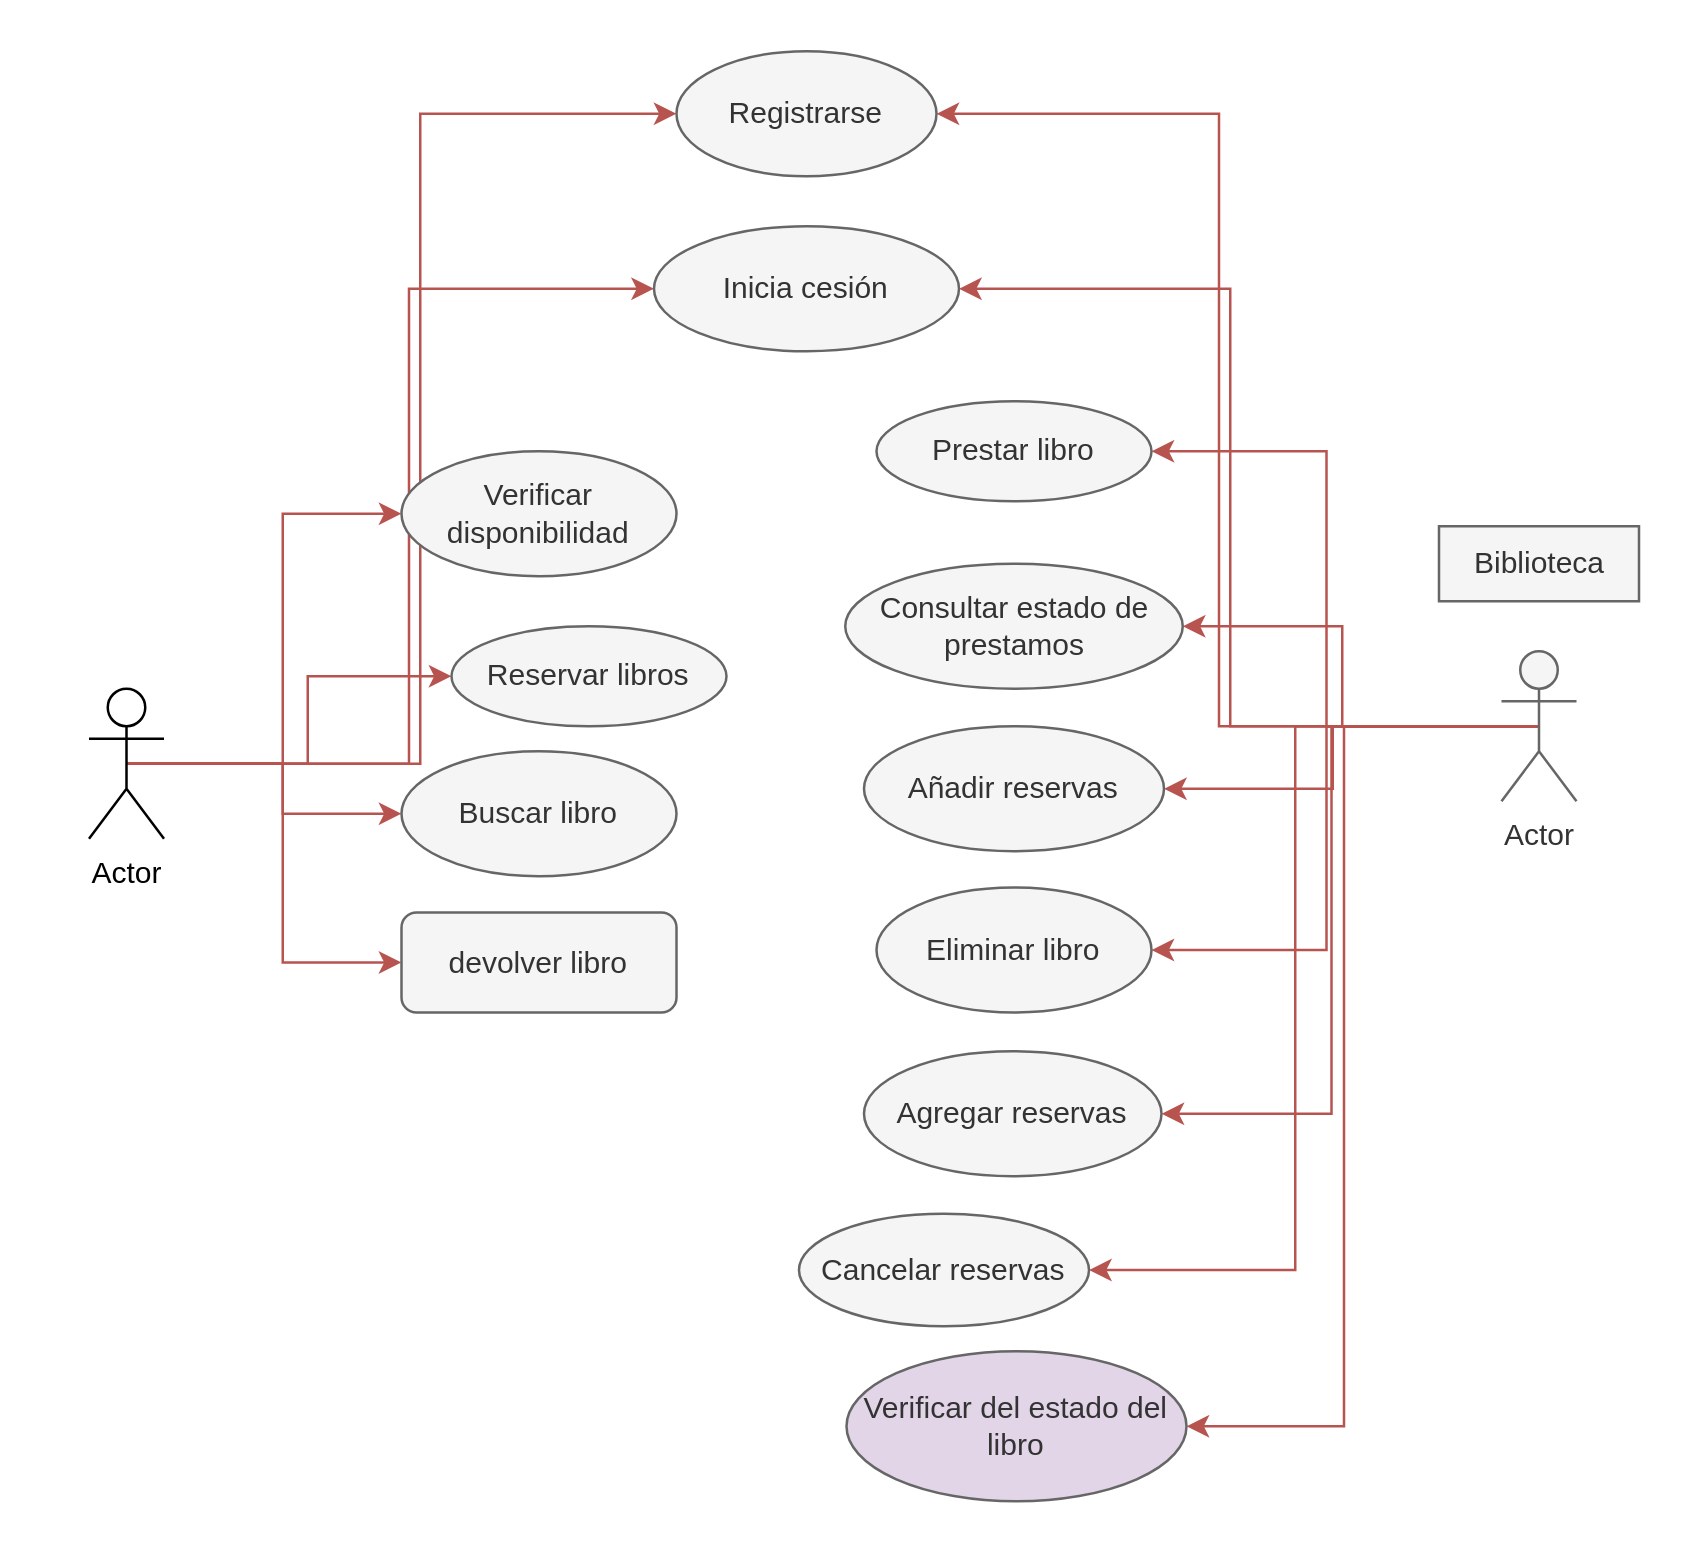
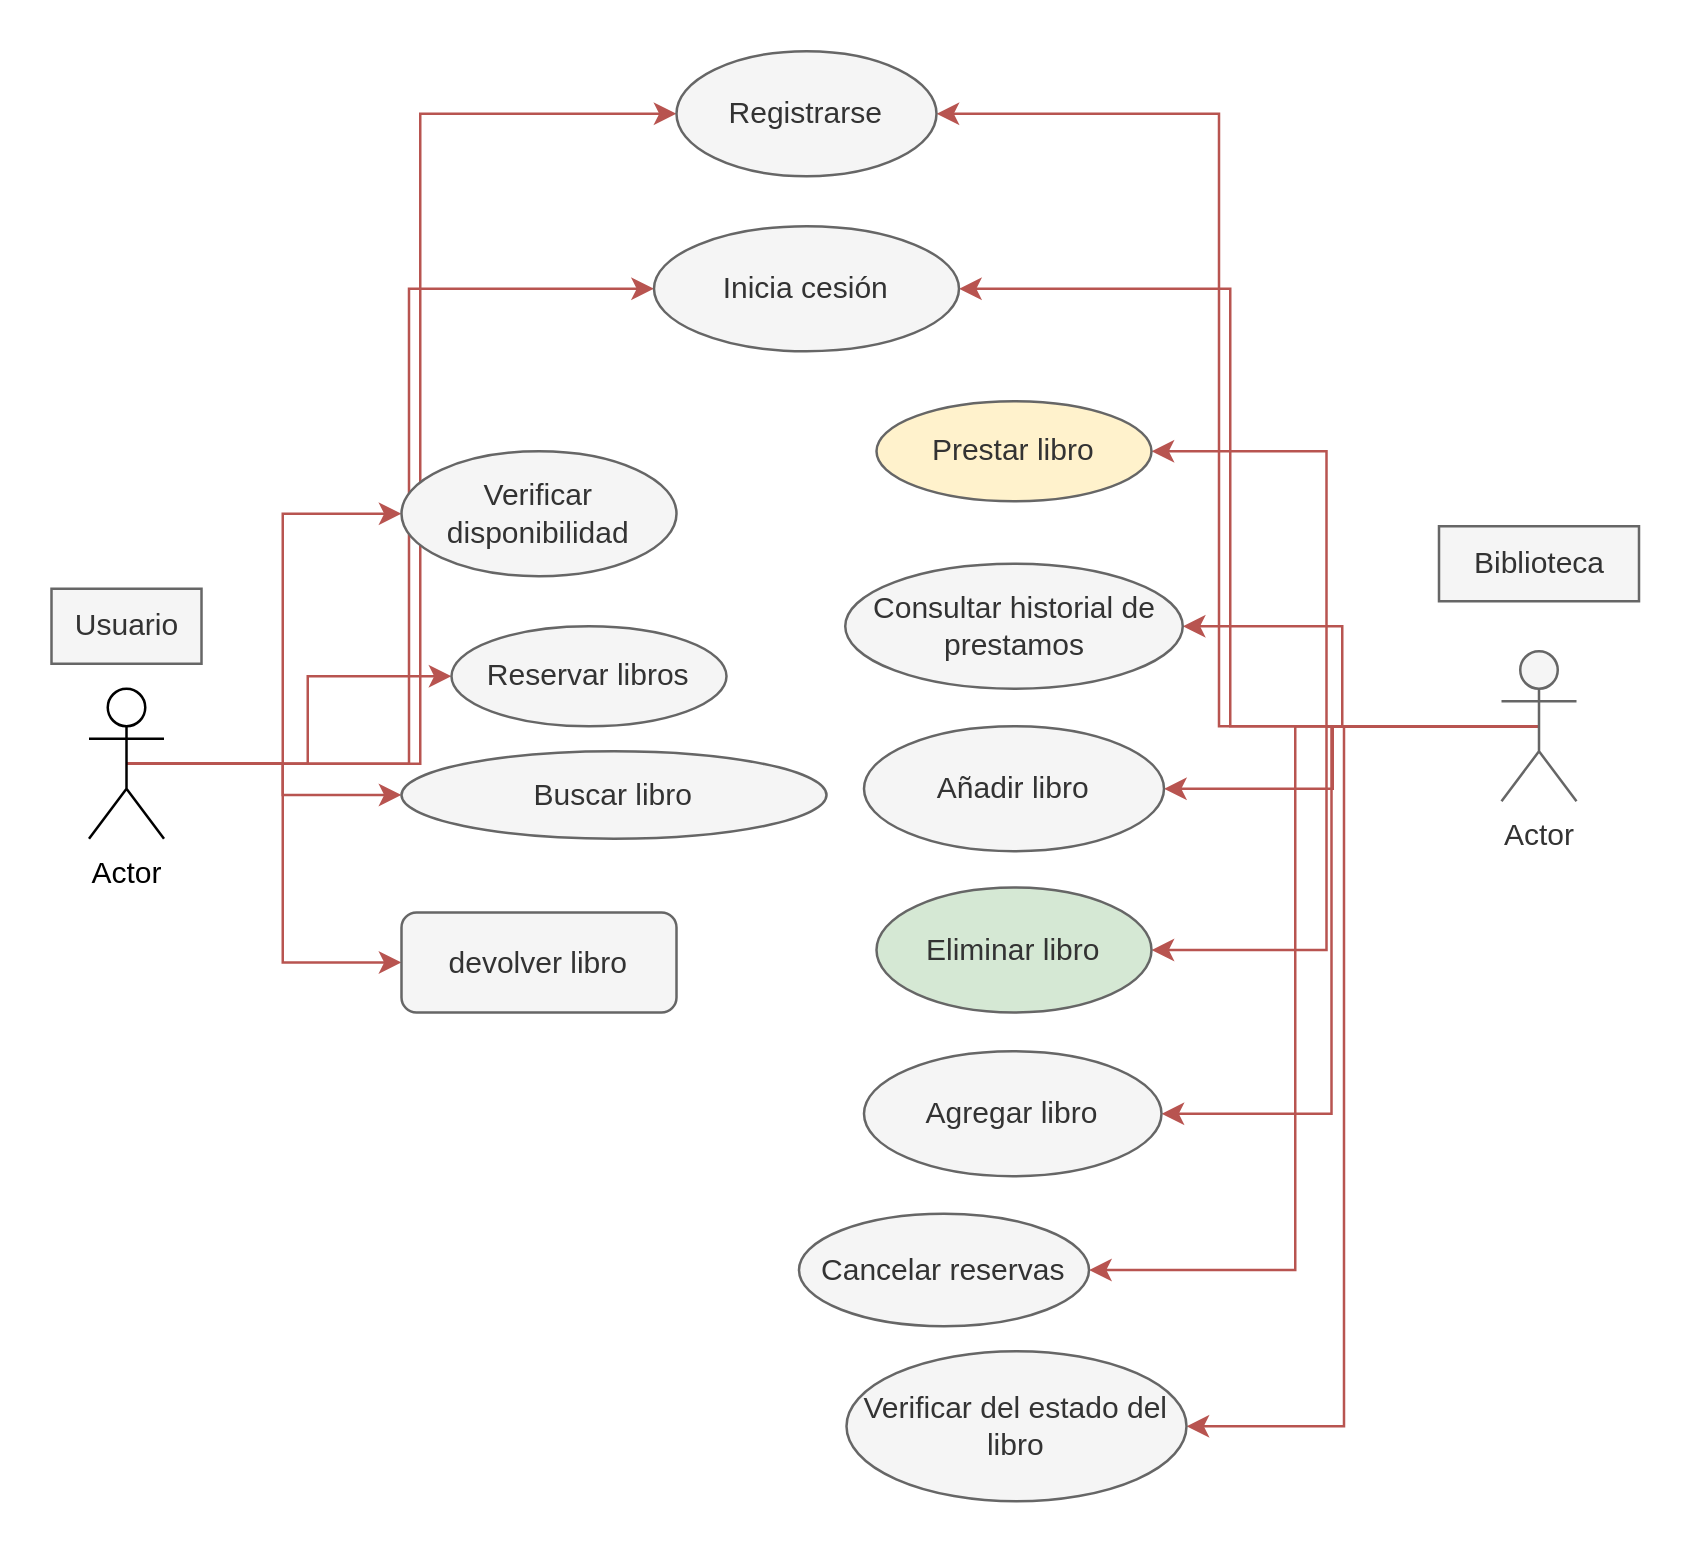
(1014, 451) -> (1014, 451)
none -> (126, 626)
(1015, 626) -> (1015, 626)
(1014, 789) -> (1014, 789)
(539, 814) -> (614, 795)
(1014, 950) -> (1014, 950)
(1013, 1114) -> (1013, 1114)
(1016, 1426) -> (1016, 1426)
